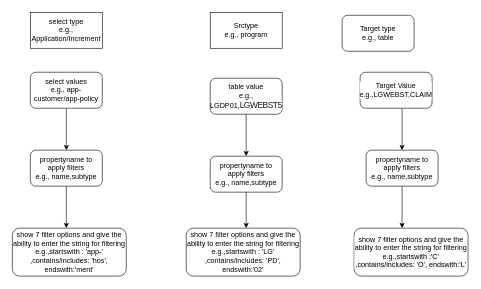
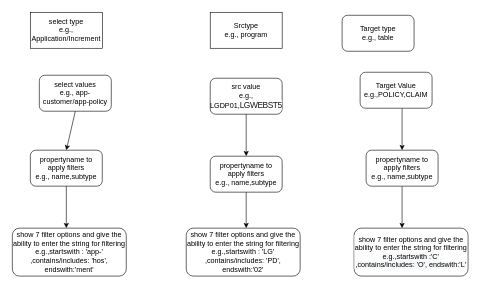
(66, 90) -> (75, 93)
(396, 90) -> (396, 90)
(246, 96) -> (246, 96)
